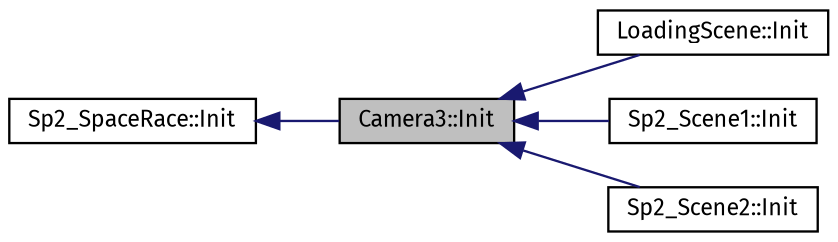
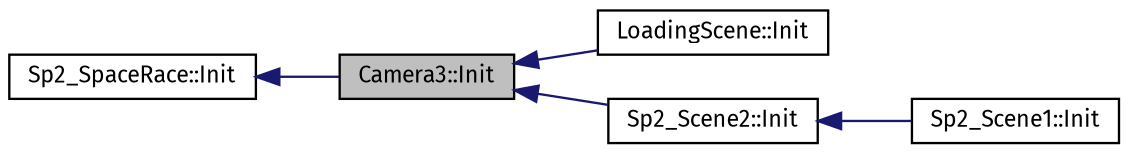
(574, 121) -> (877, 121)
